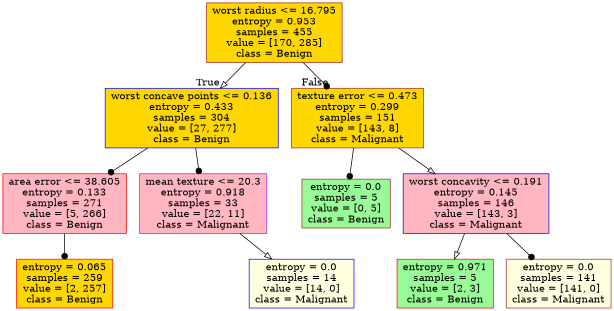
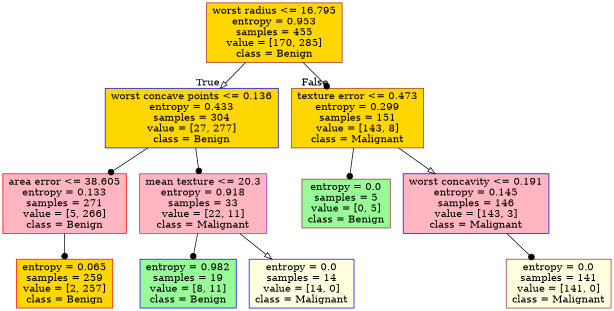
none -> (188, 284)
(445, 284) -> none
